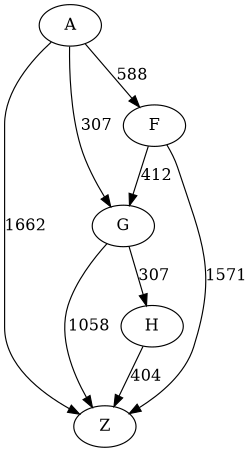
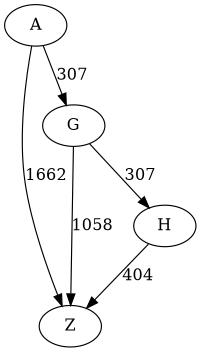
(154, 126) -> none
